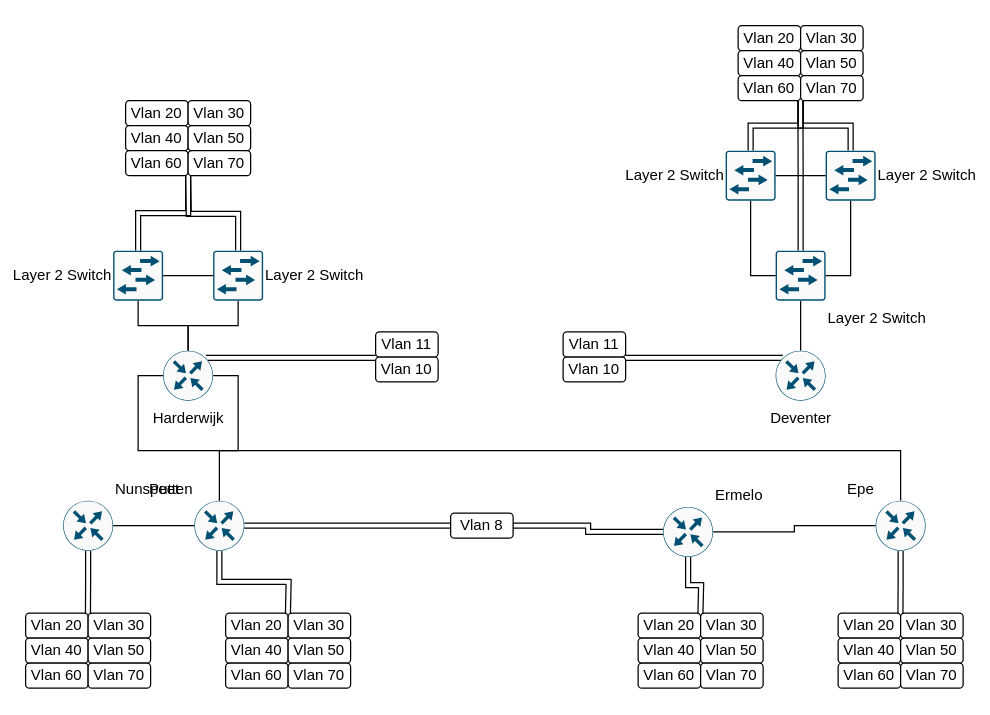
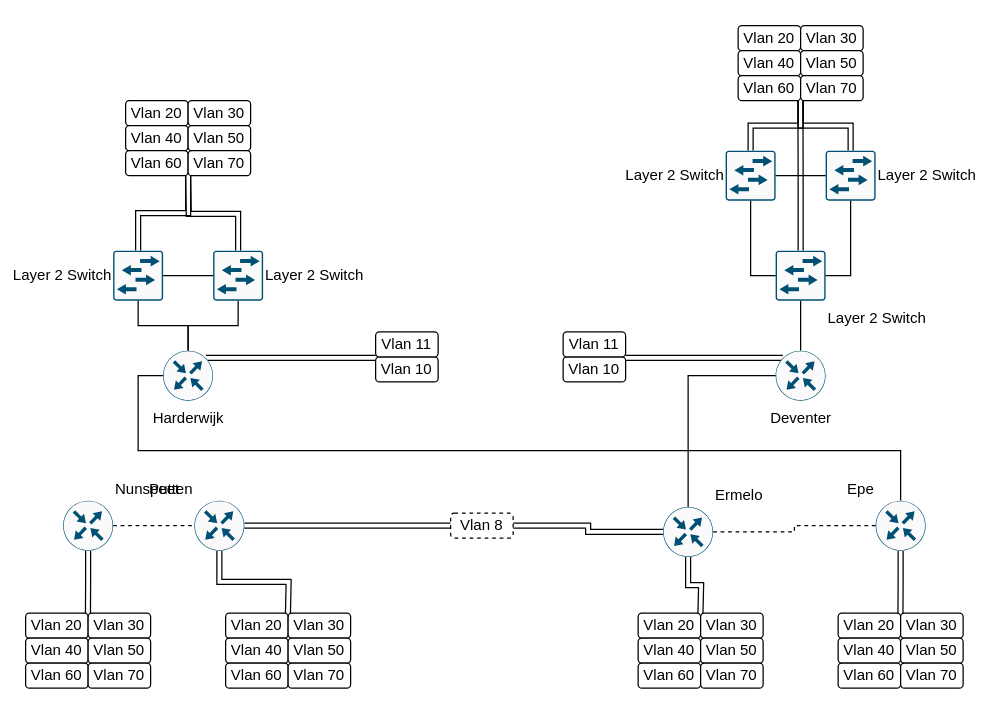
none -> (688, 398)
(238, 399) -> none
(154, 526) -> (154, 526)
(482, 526) -> (482, 526)
(794, 530) -> (794, 530)
